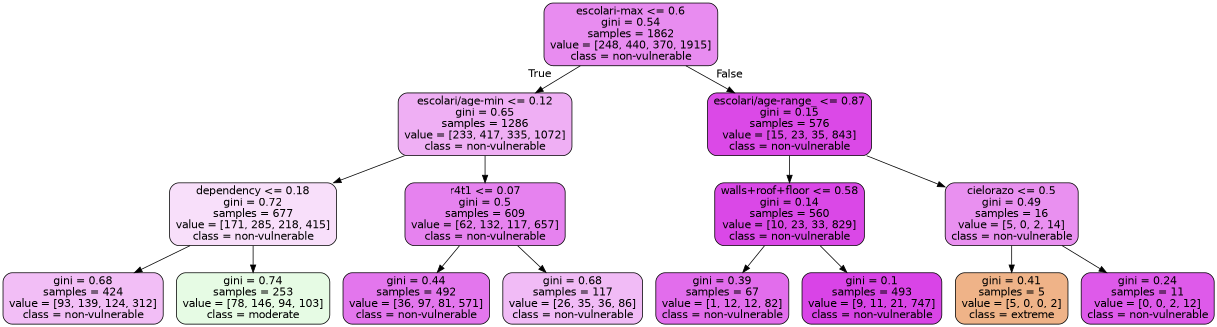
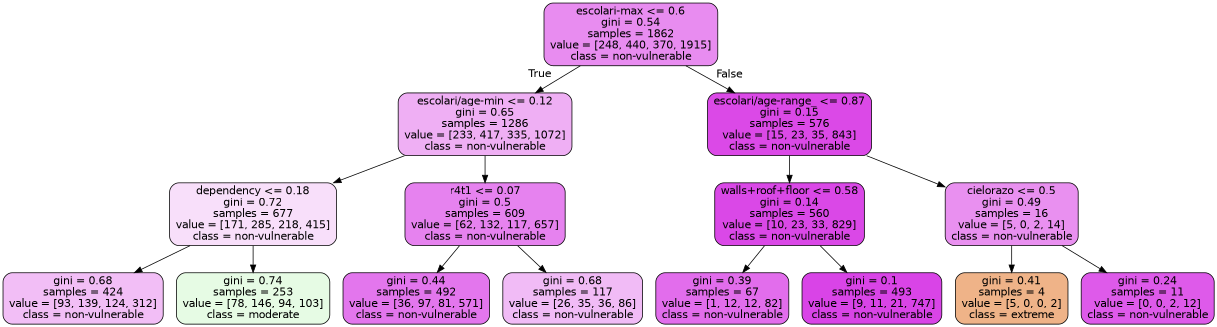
(1012, 298) -> (1012, 298)
